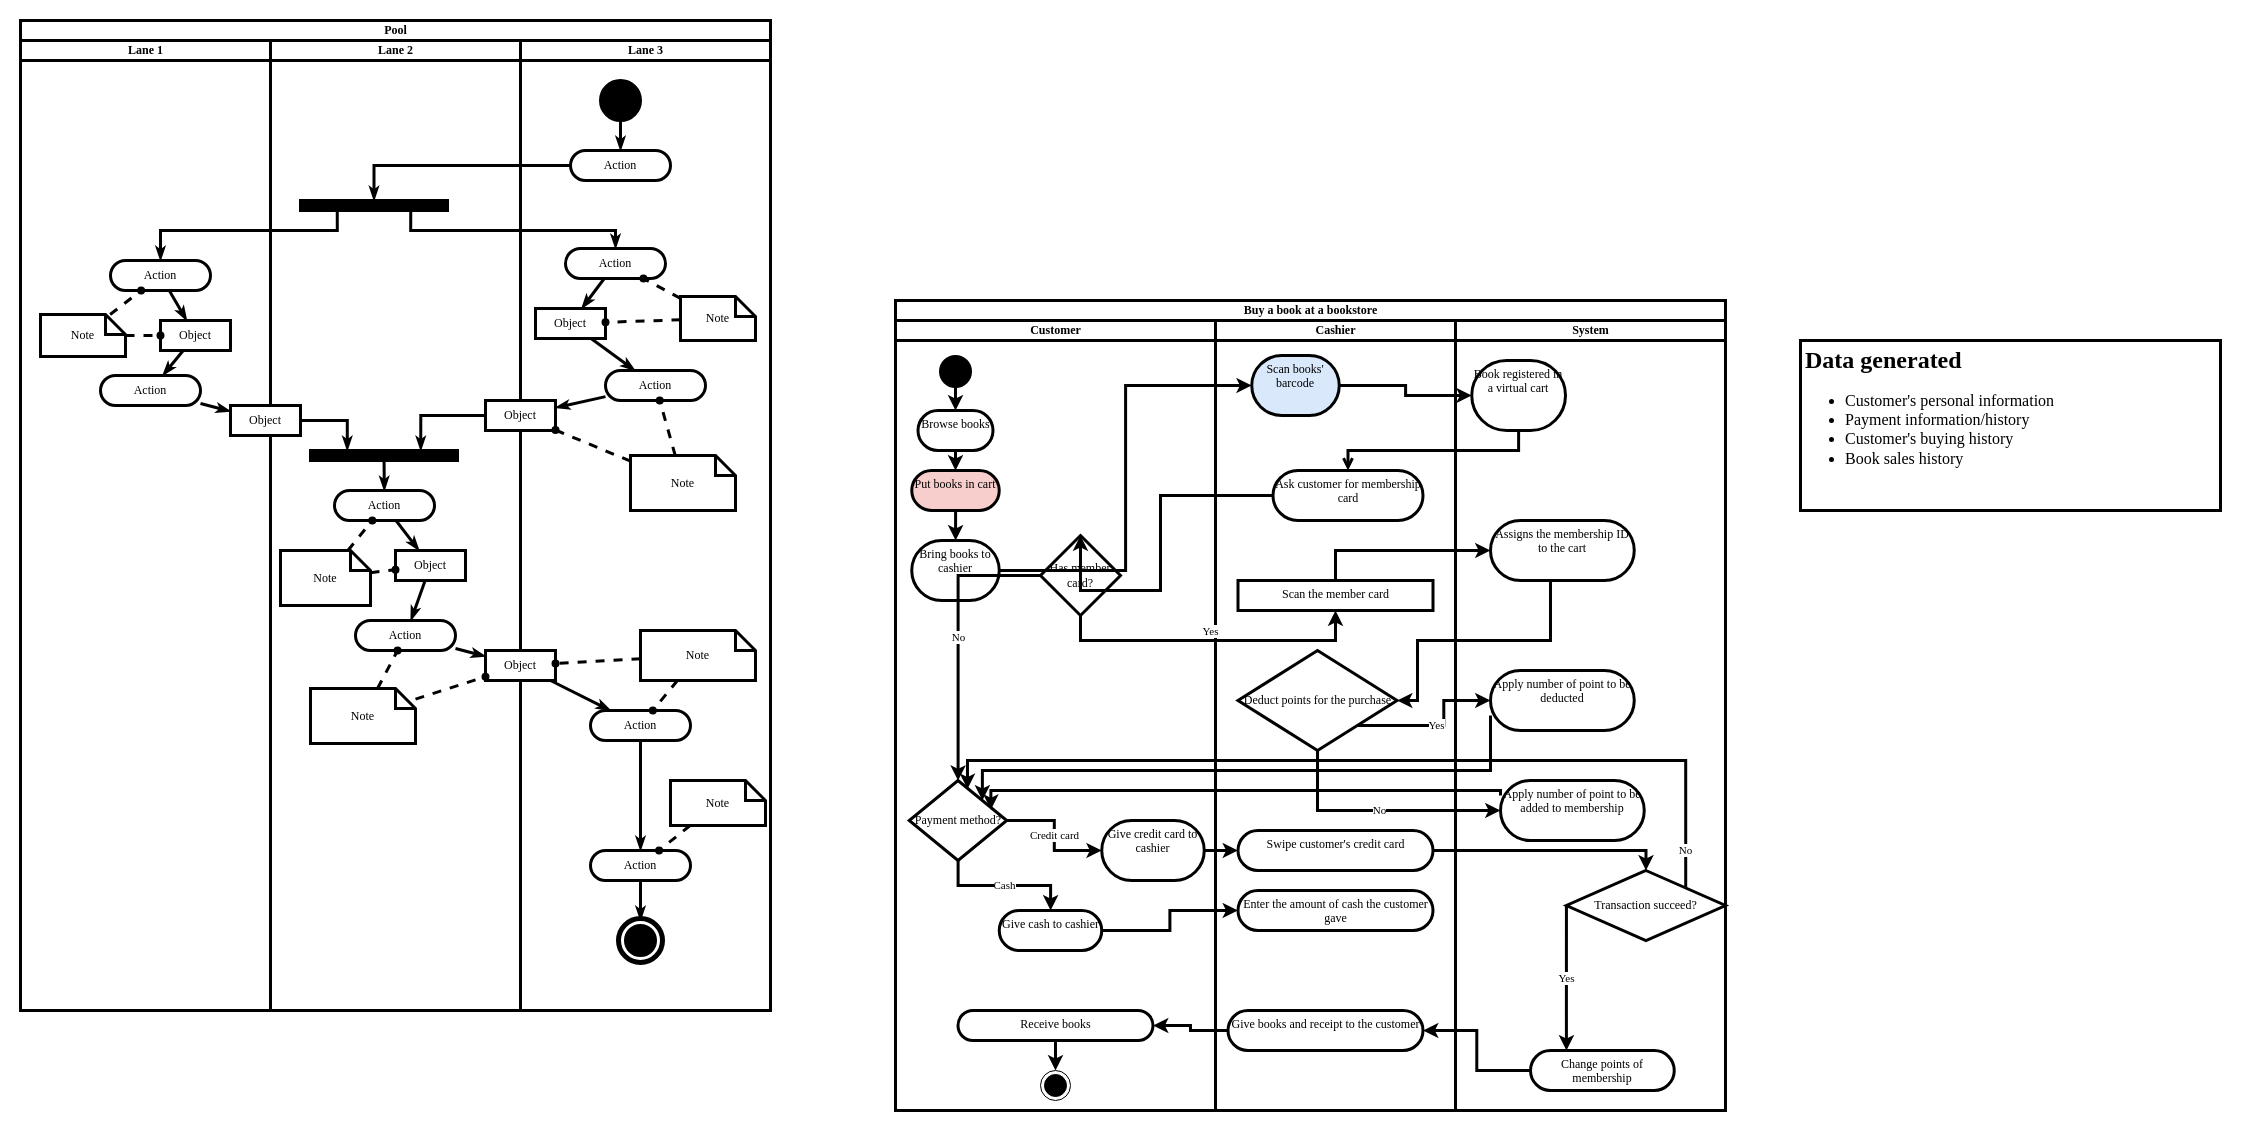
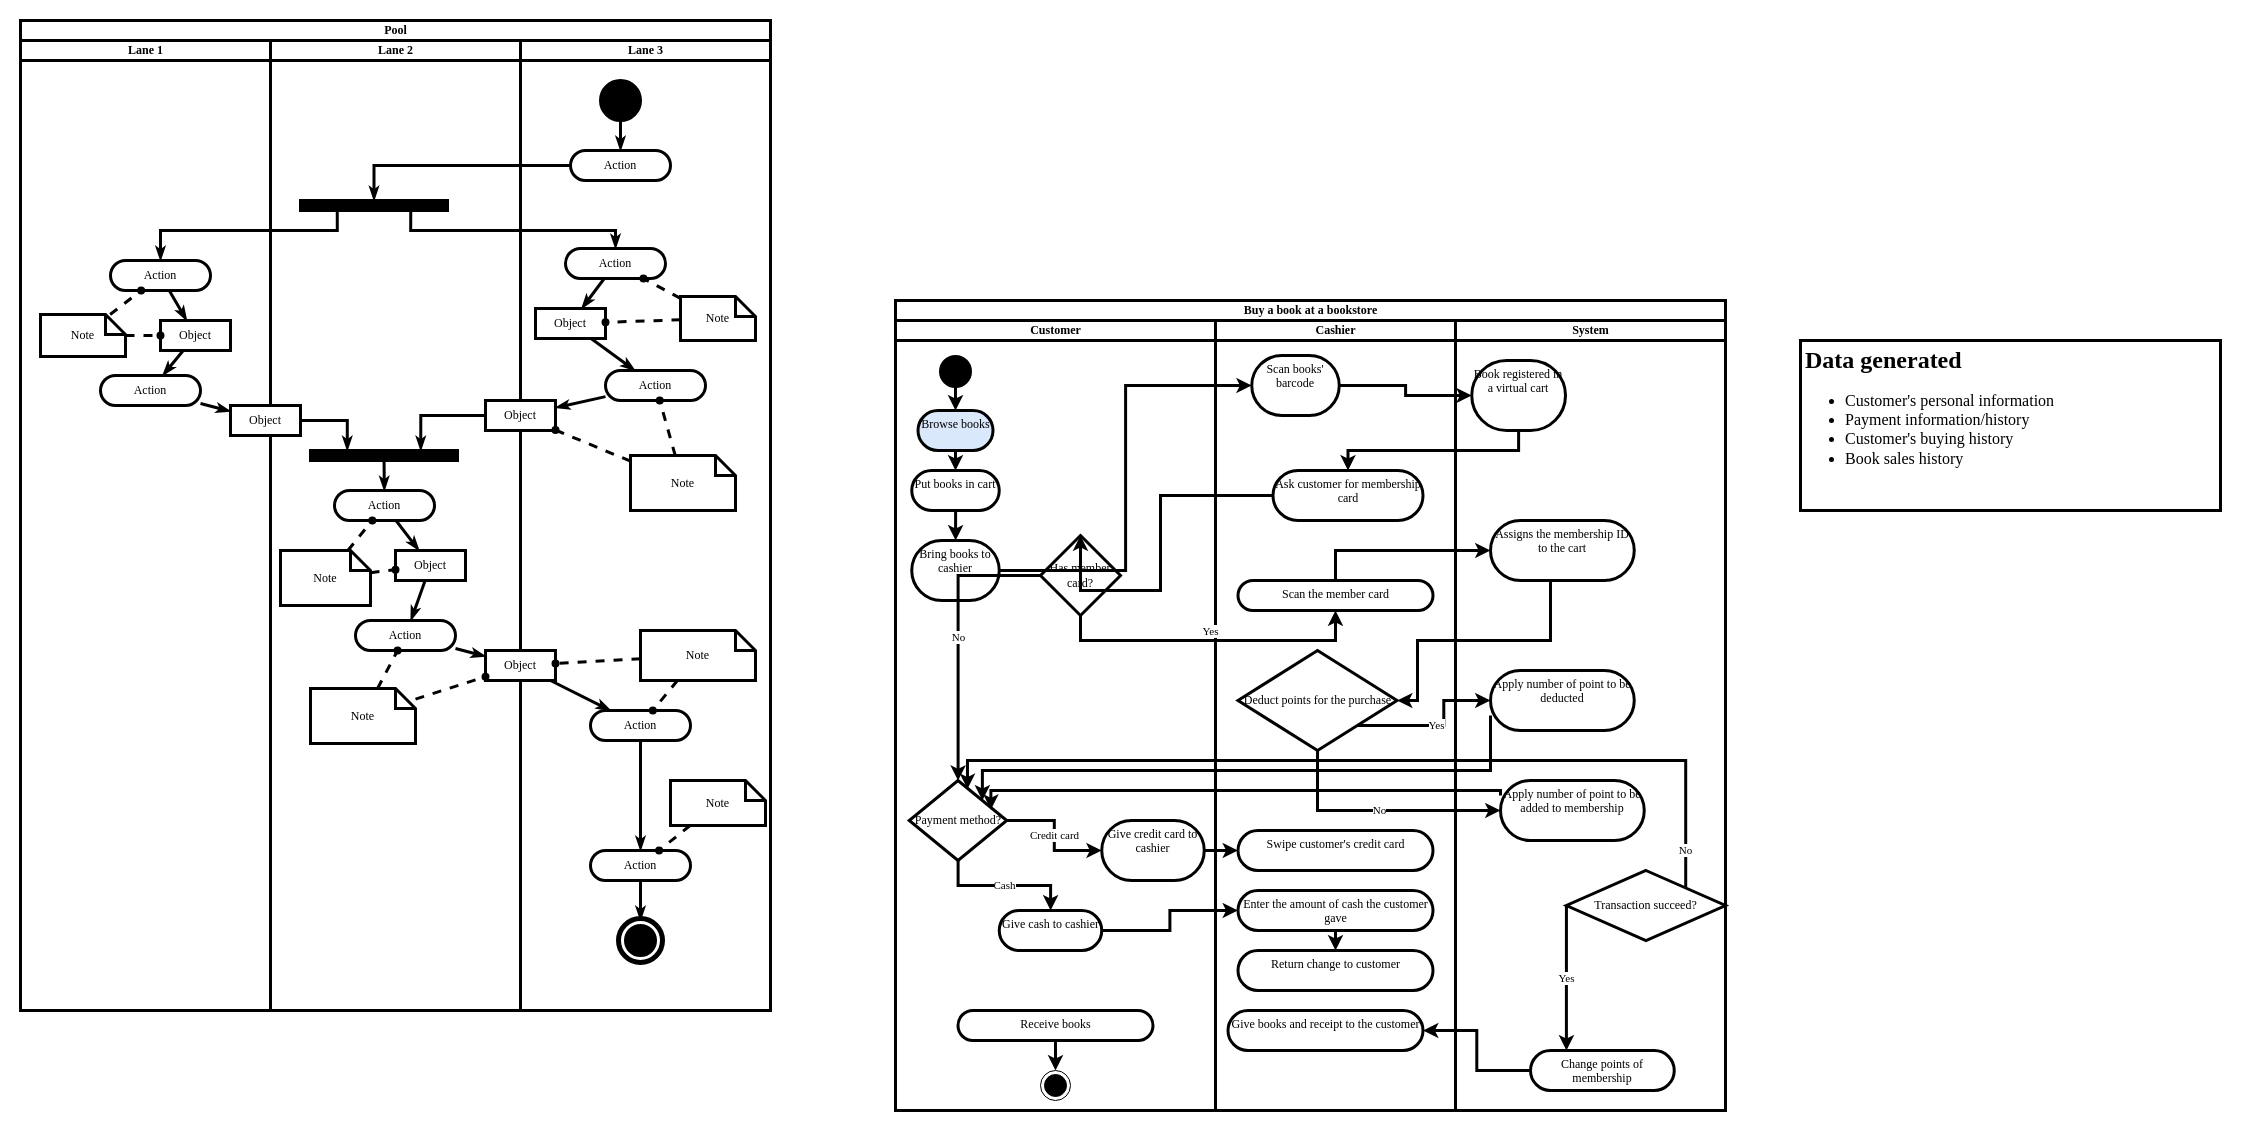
(1296, 386) -> (1296, 386)
(956, 431) -> (956, 431)
(1348, 458) -> (1348, 457)
(956, 491) -> (956, 491)
(1336, 596) -> (1336, 596)
(1544, 851) -> none
none -> (1336, 935)
none -> (1336, 971)
(1194, 1031) -> none
